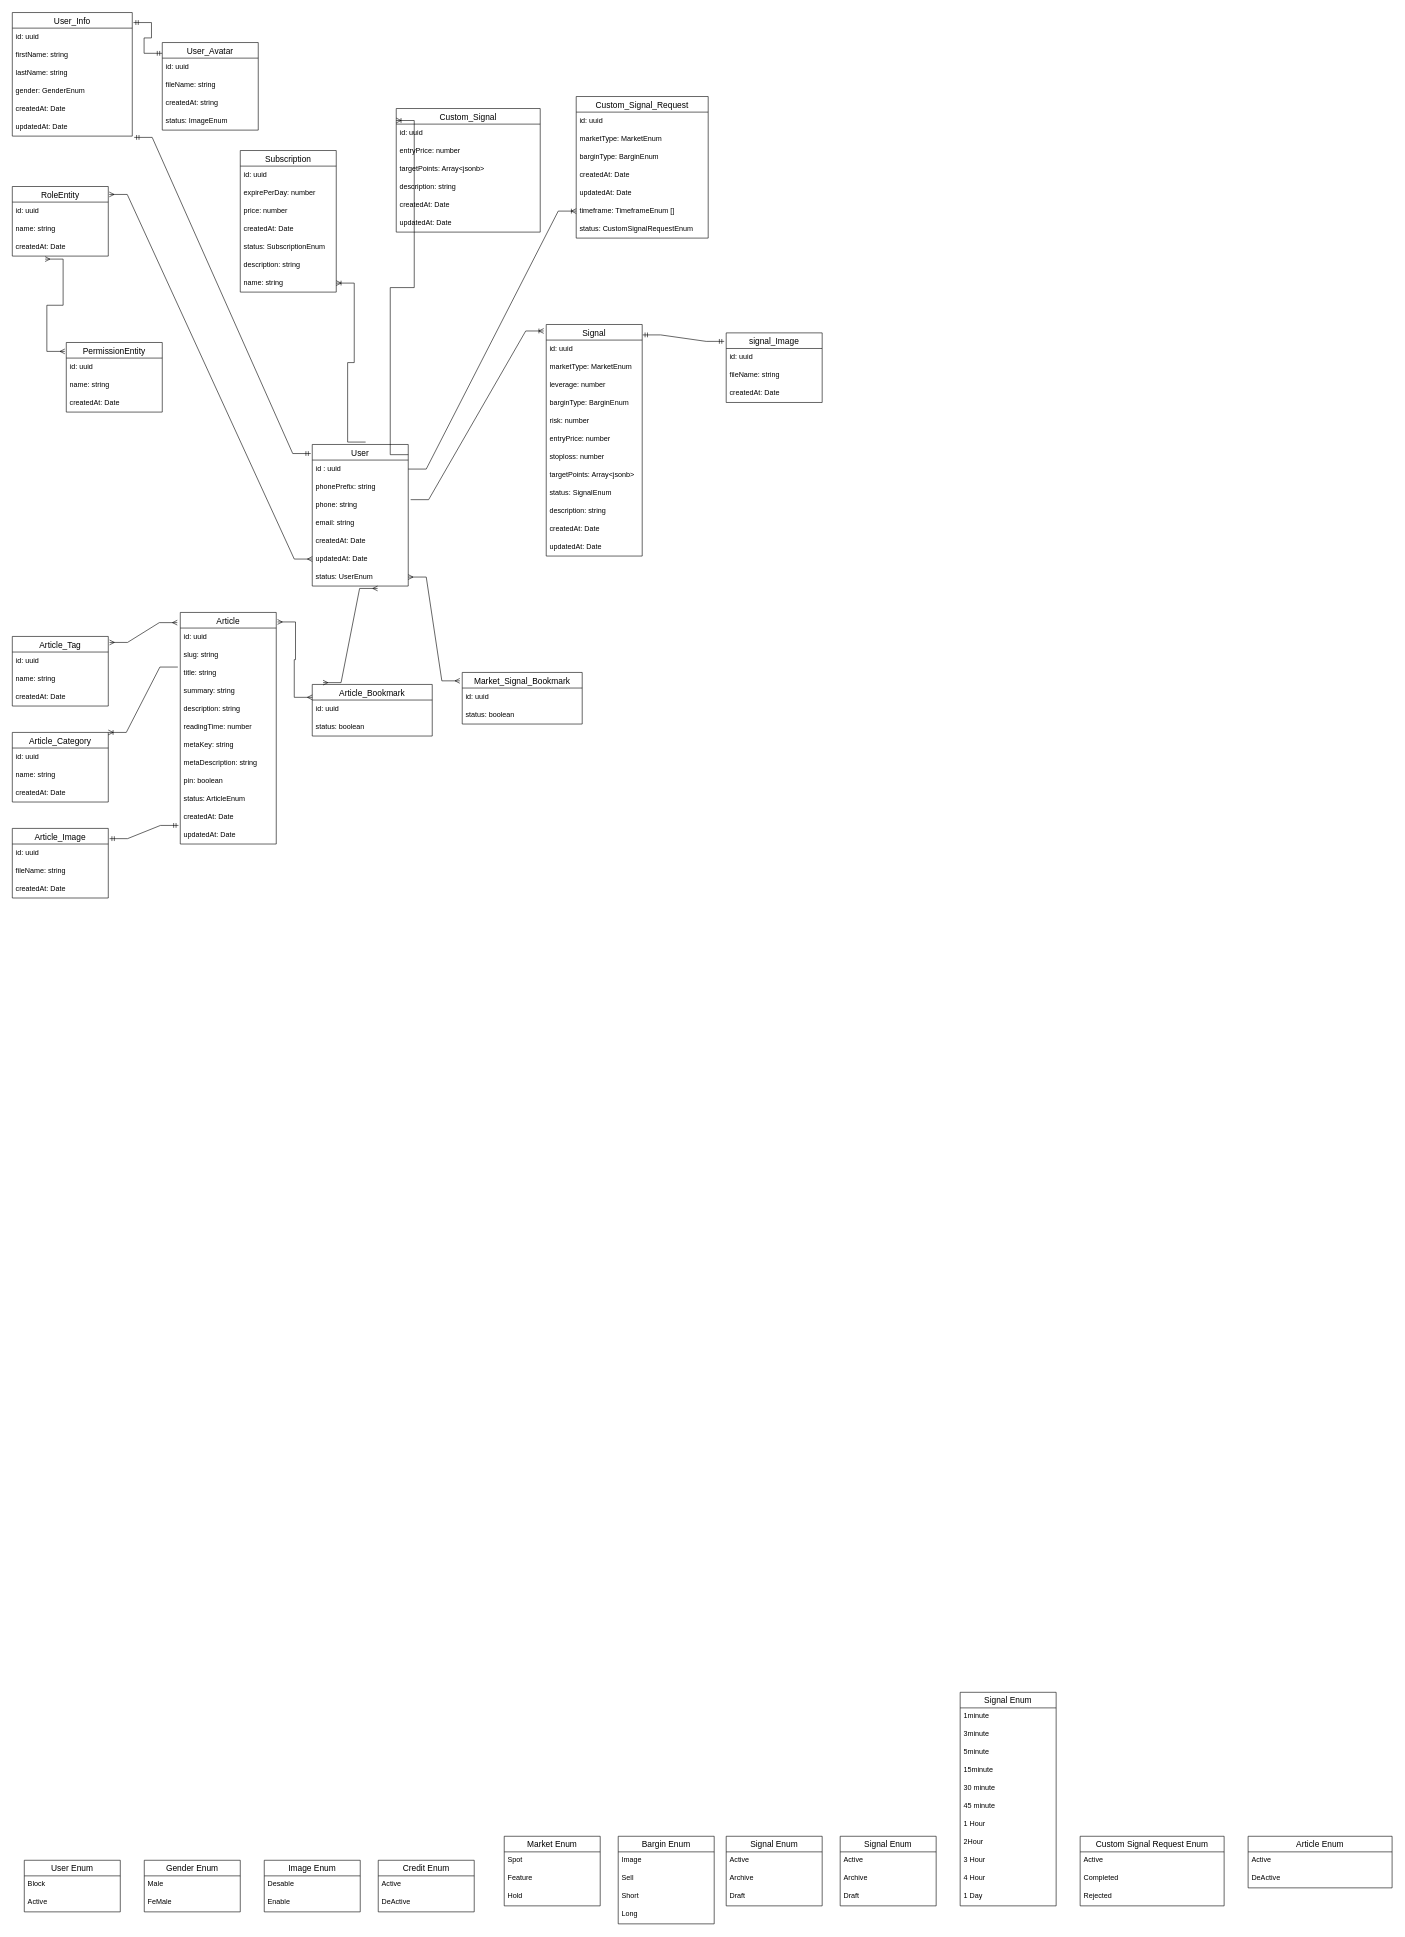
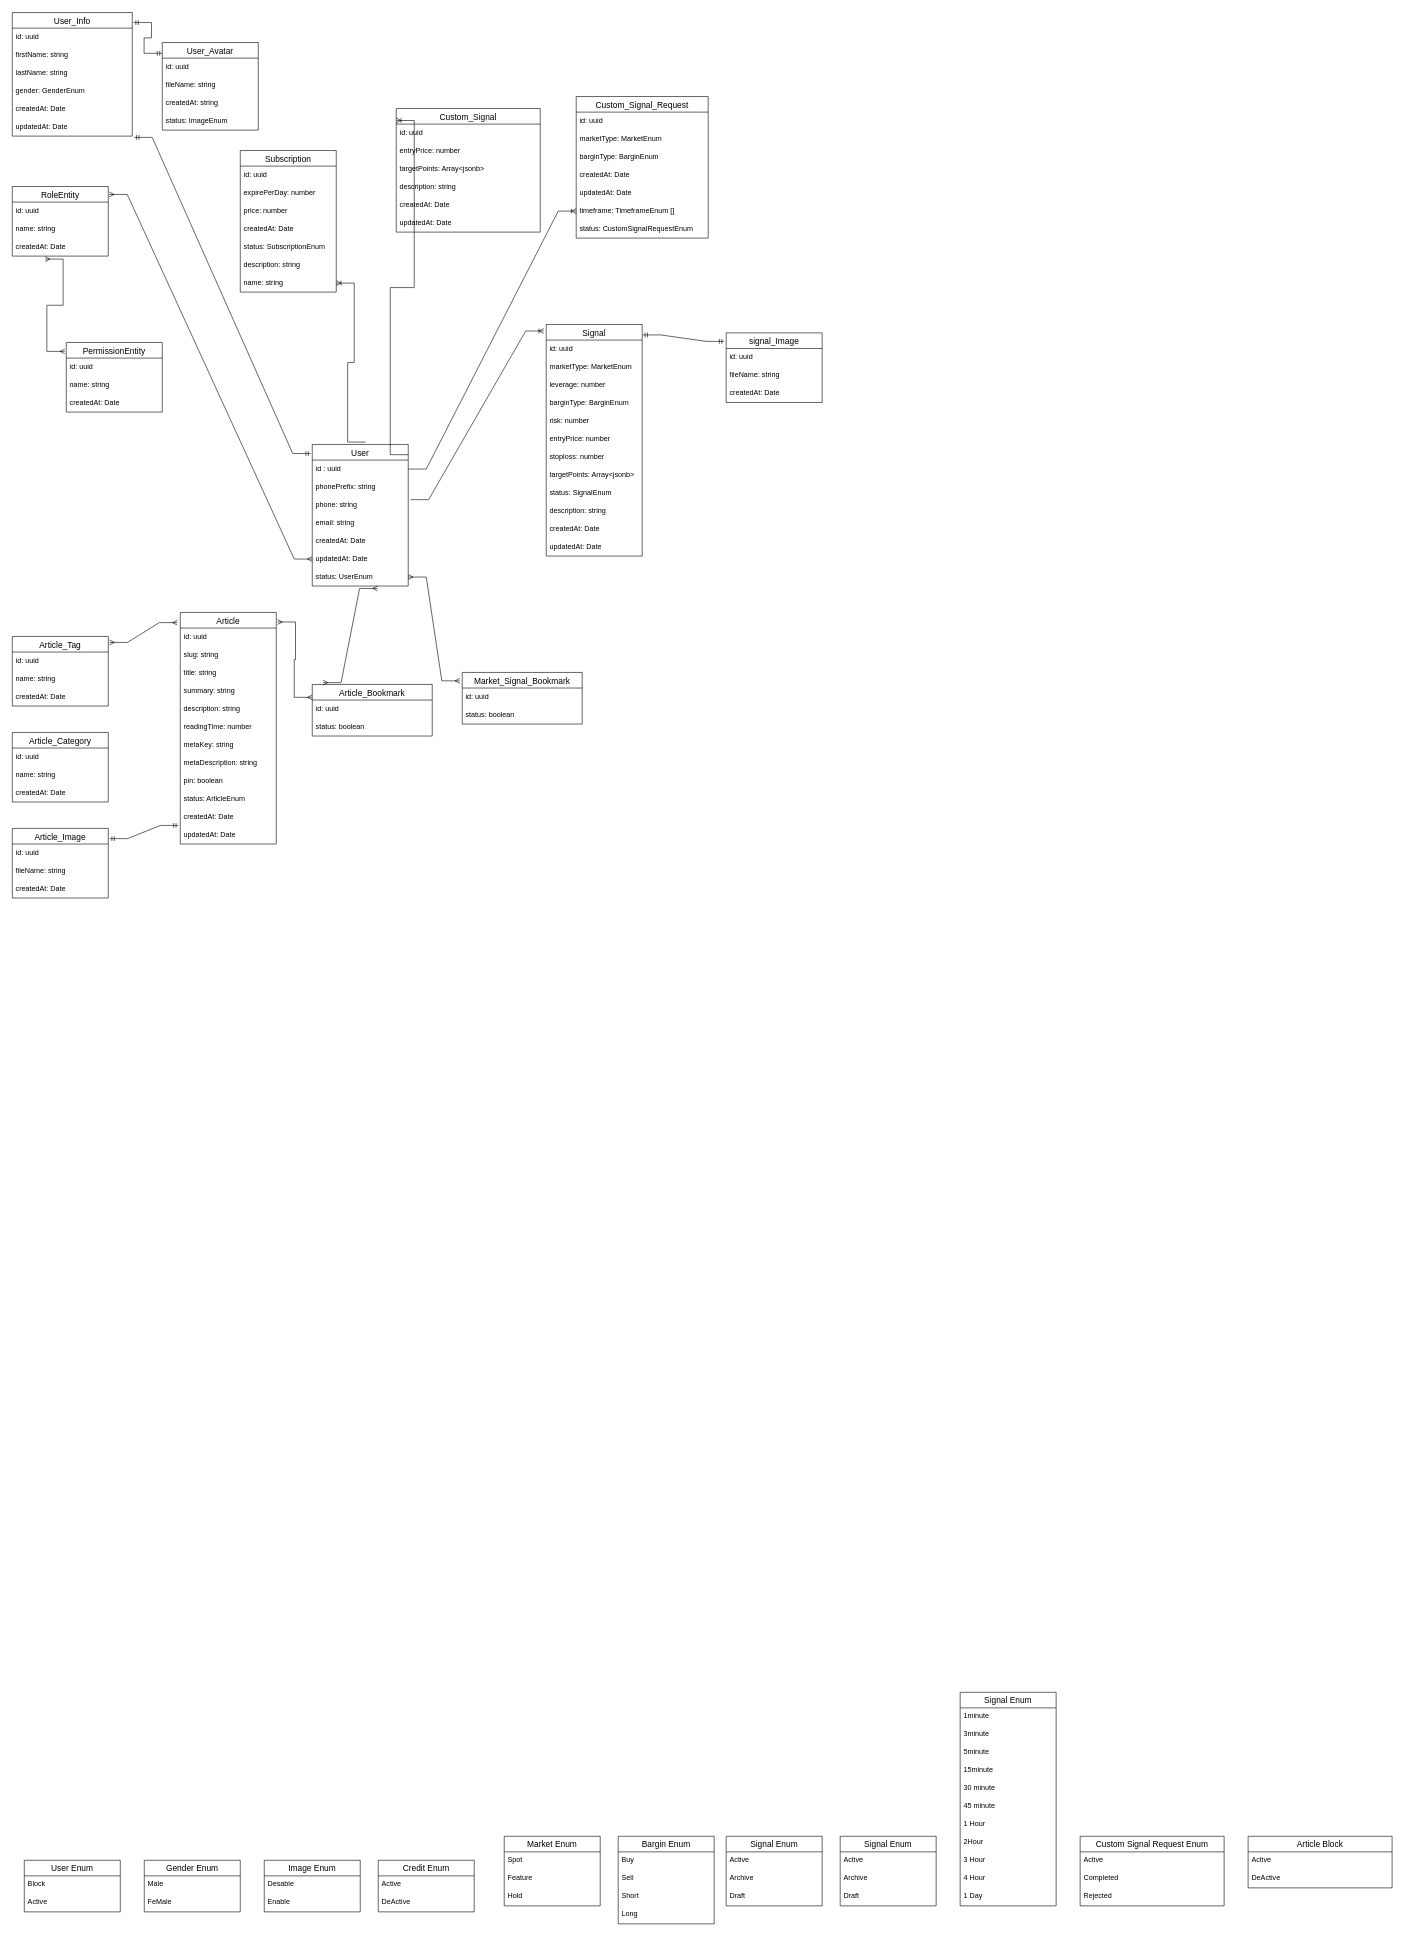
(139, 707) -> none
(1320, 1845) -> (1320, 1845)
(632, 1860) -> (628, 1860)
